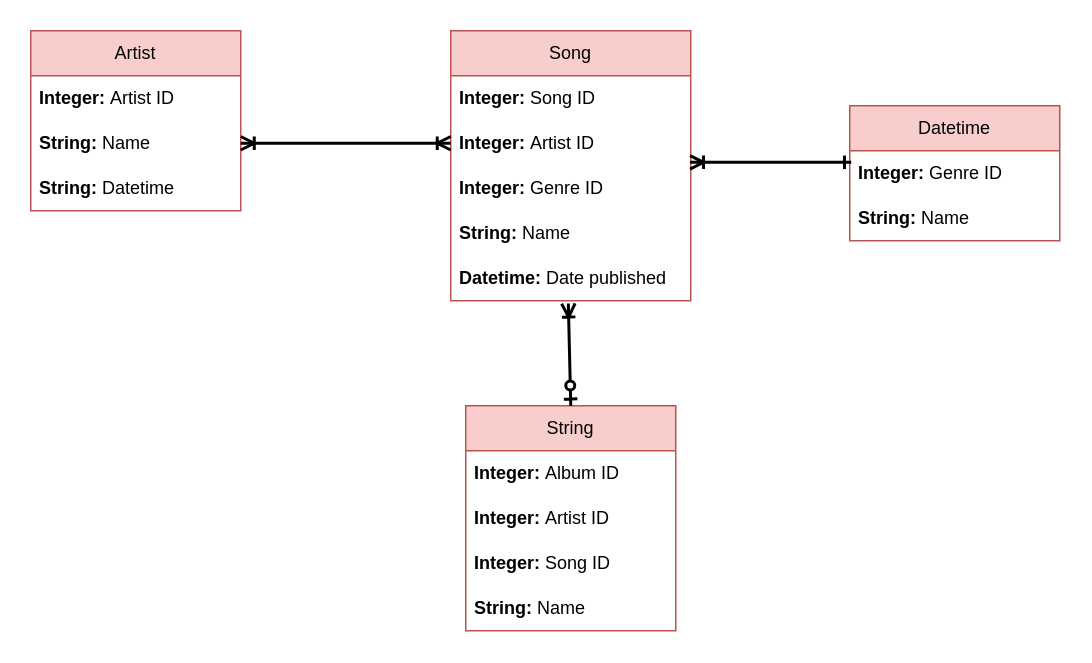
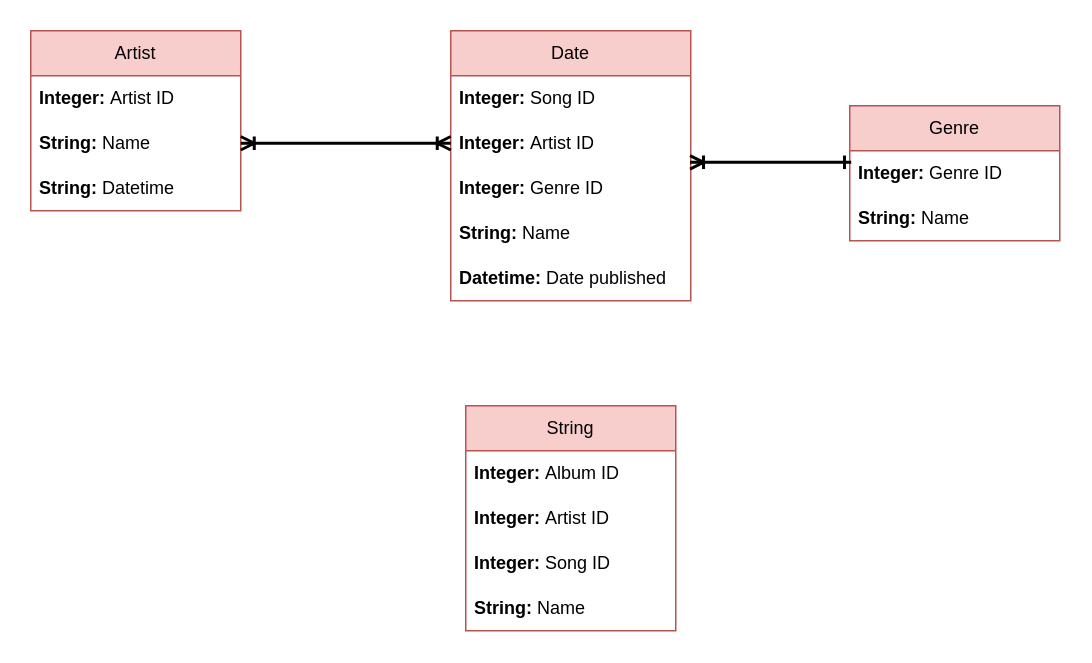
(571, 53) -> (571, 53)
(955, 128) -> (955, 128)
(569, 342) -> none
